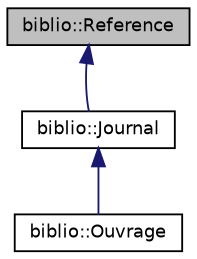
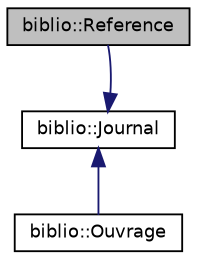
(86, 88) -> (111, 69)
